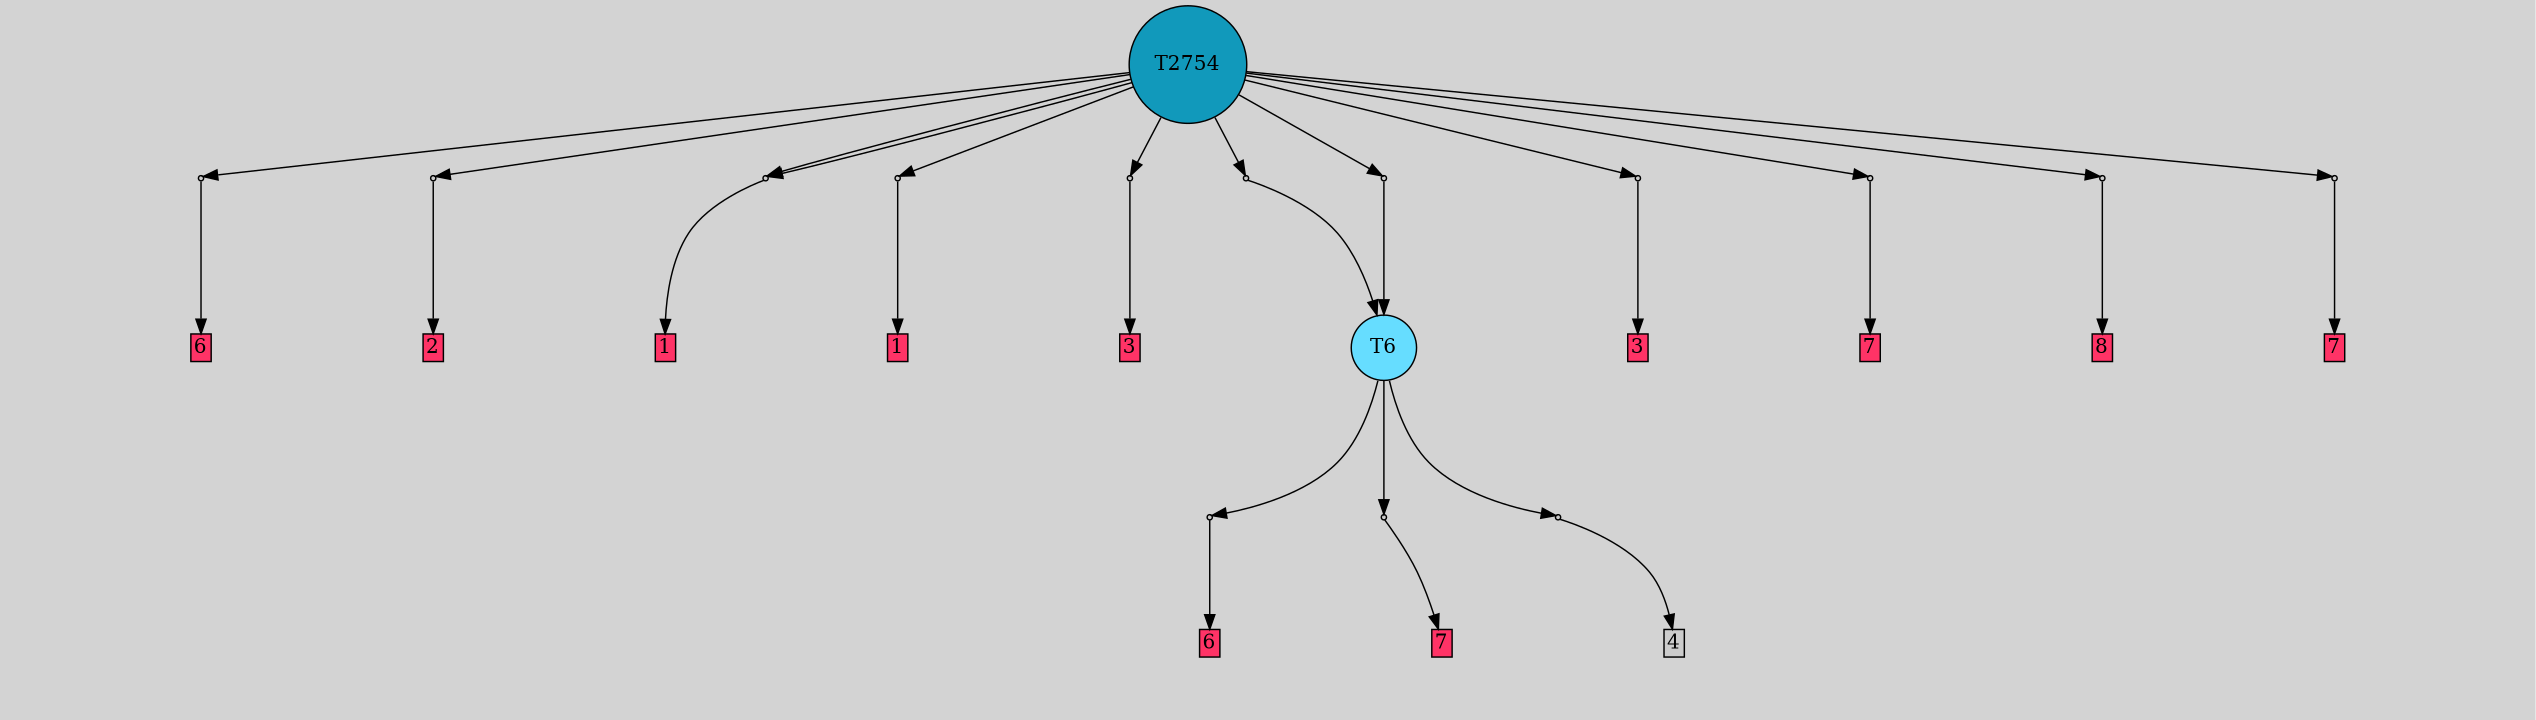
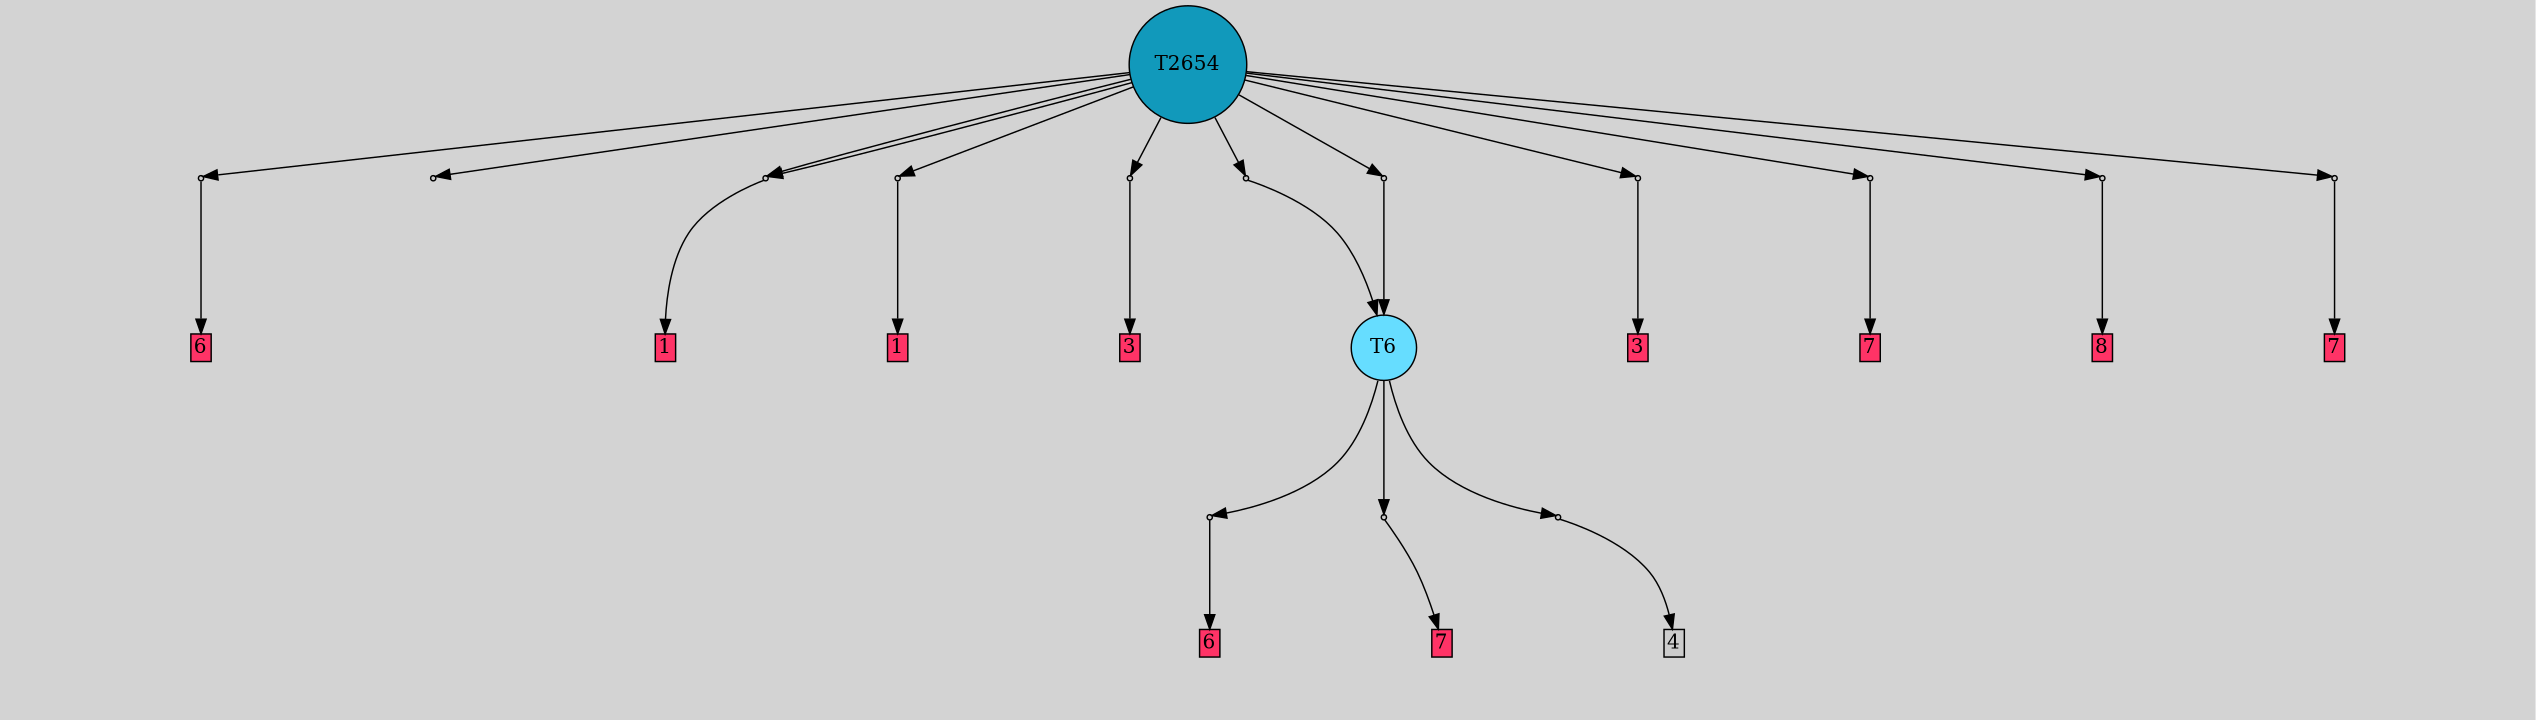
(1188, 65) -> (1188, 65)
(433, 348) -> none
